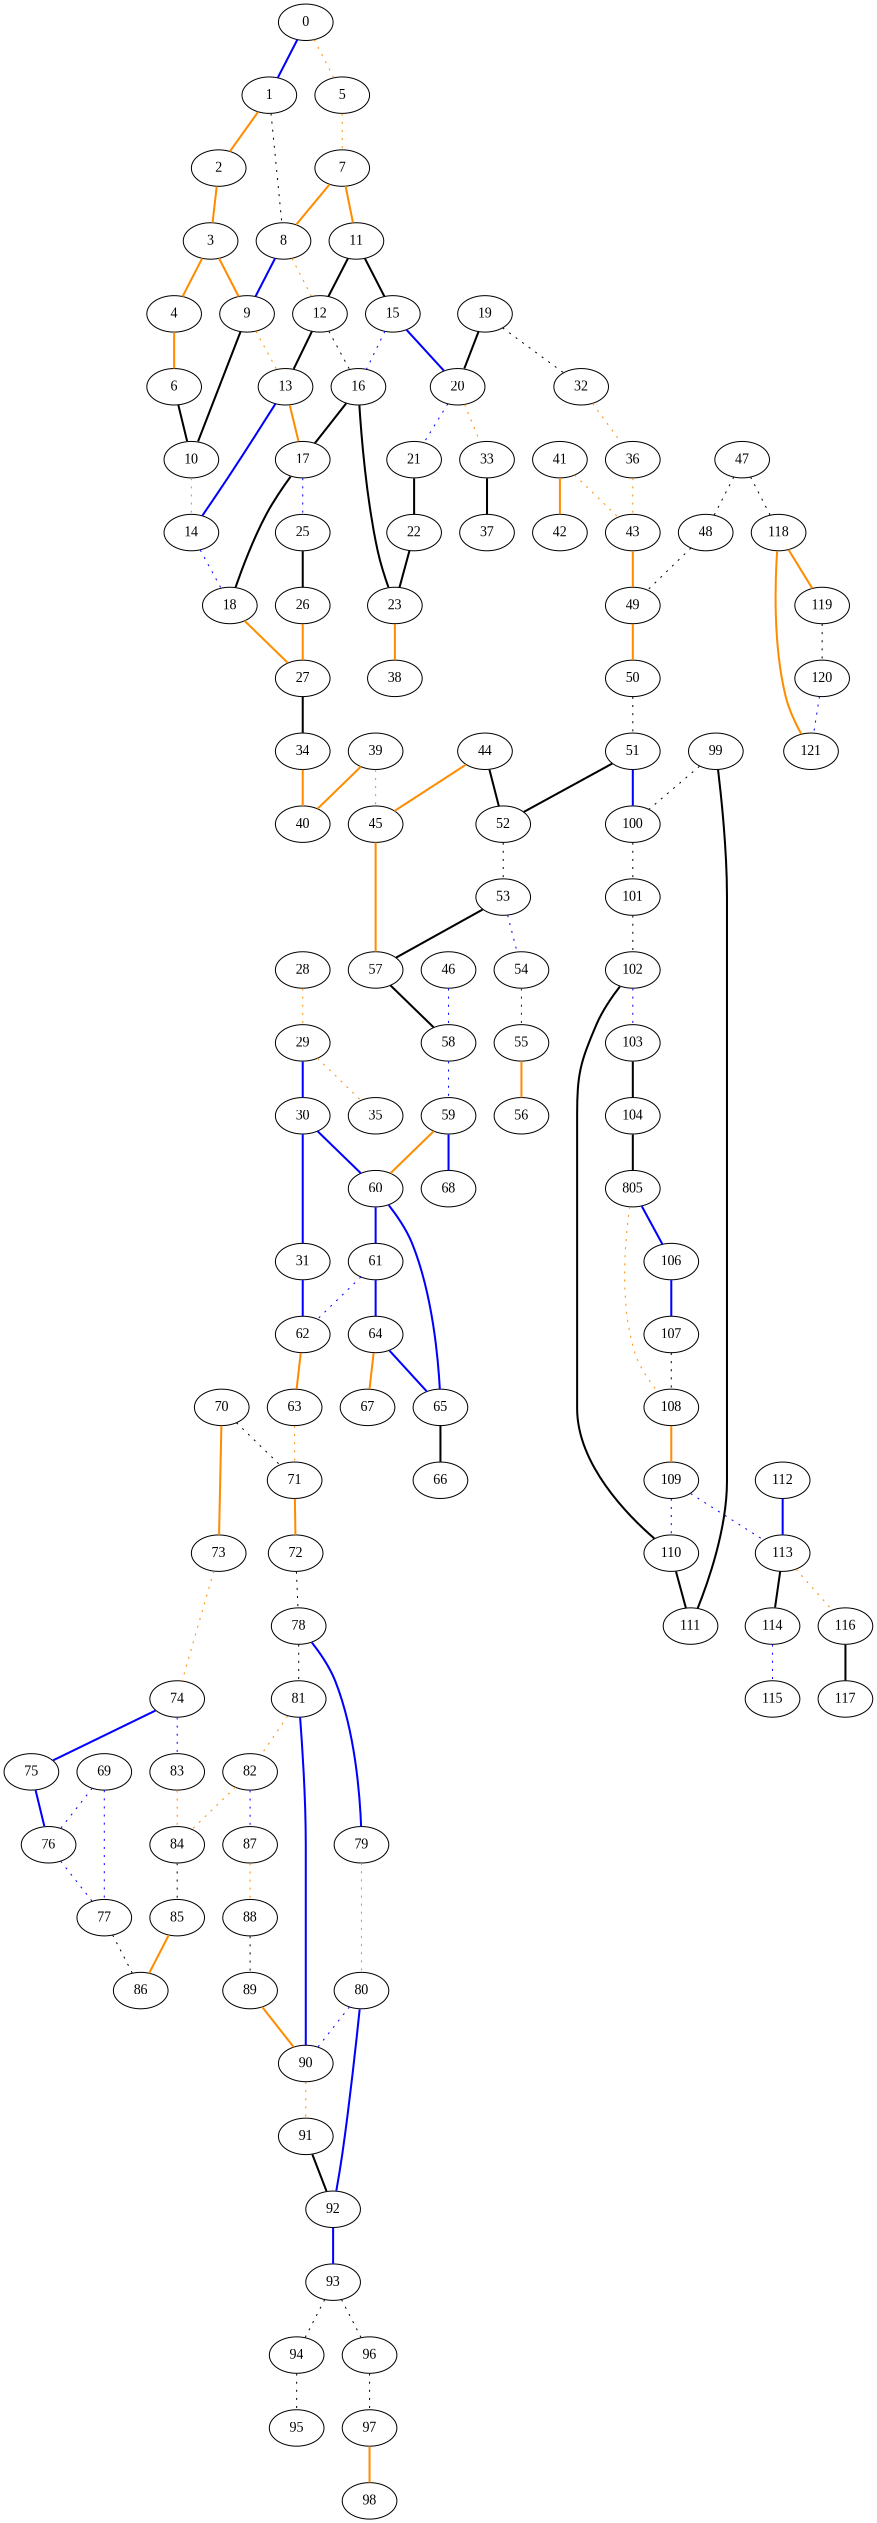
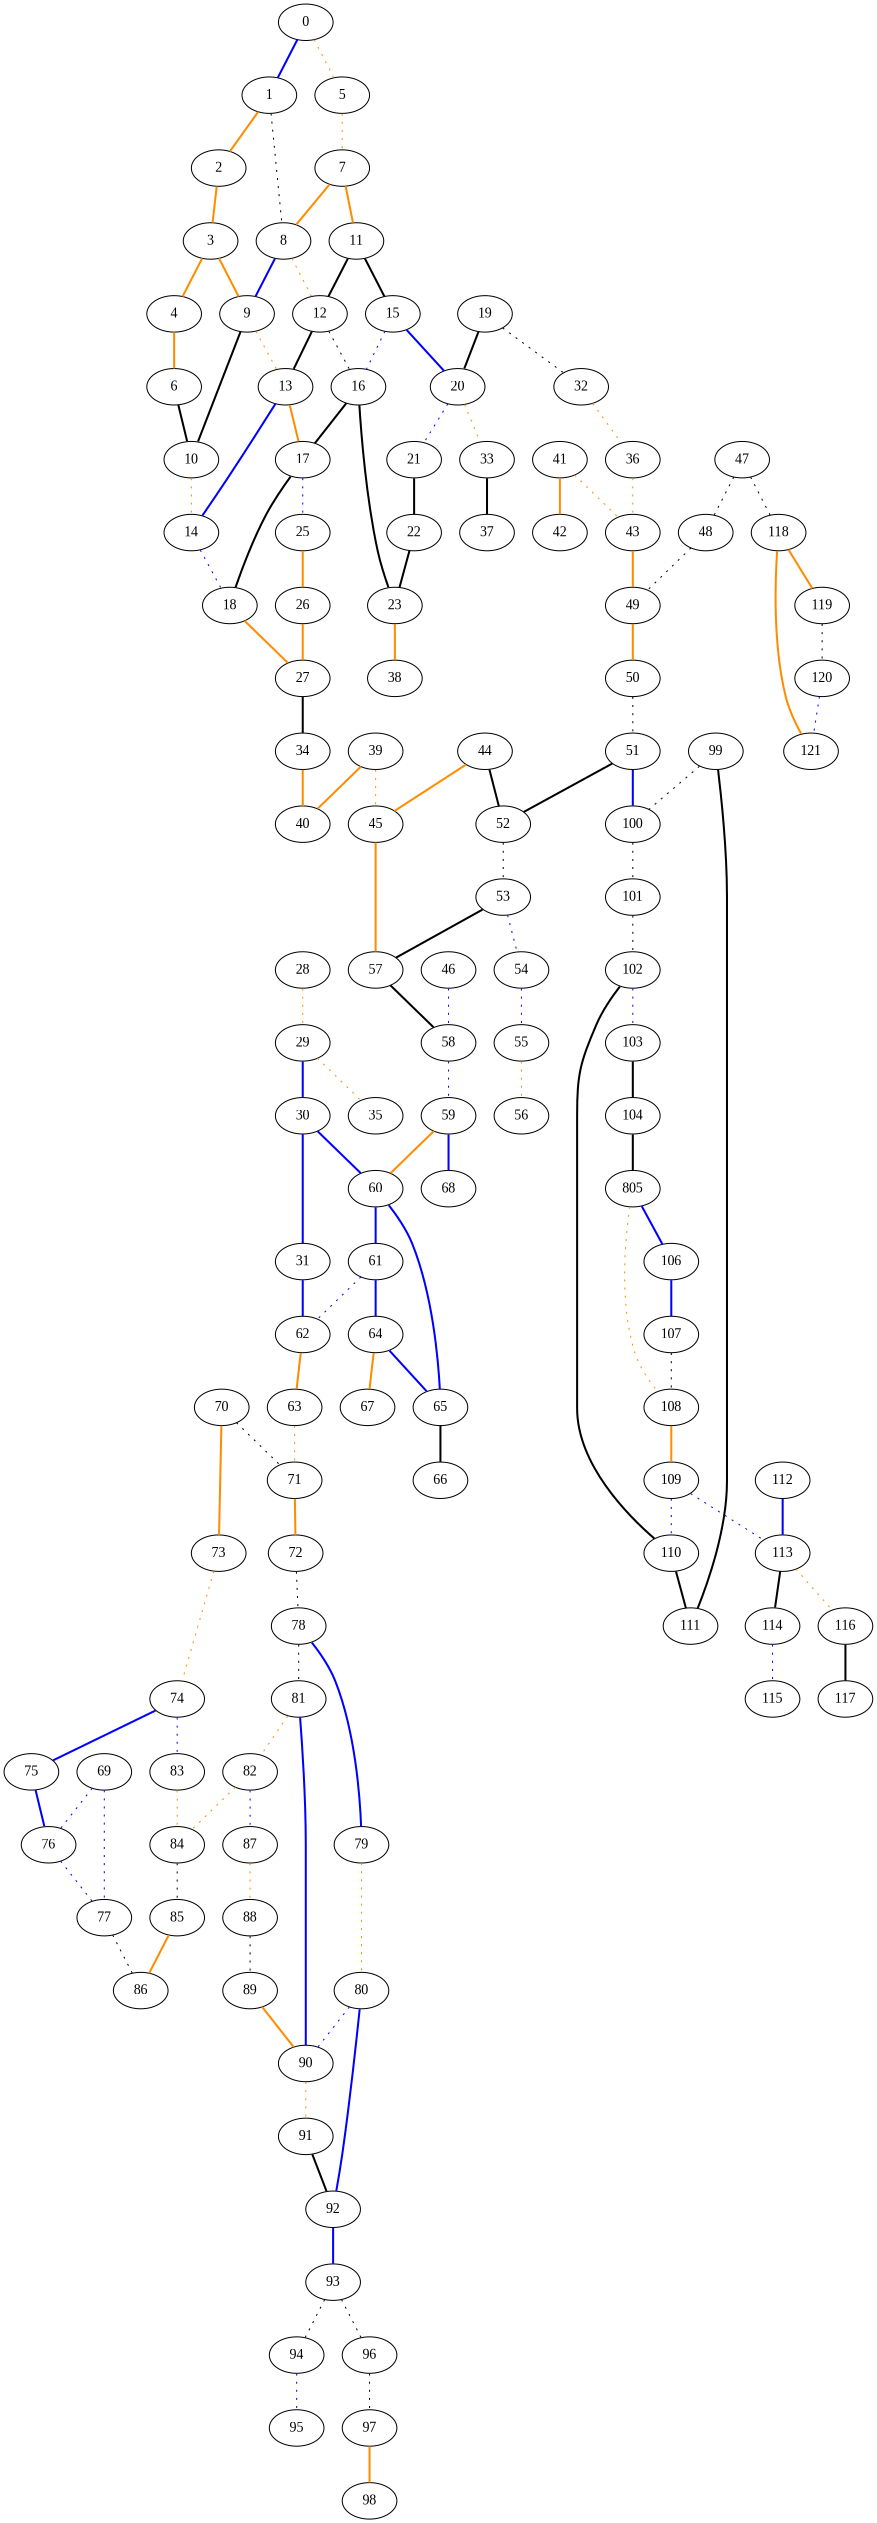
(303, 569) -> (303, 569)
(521, 1079) -> (521, 1079)
(297, 2392) -> (297, 2392)
